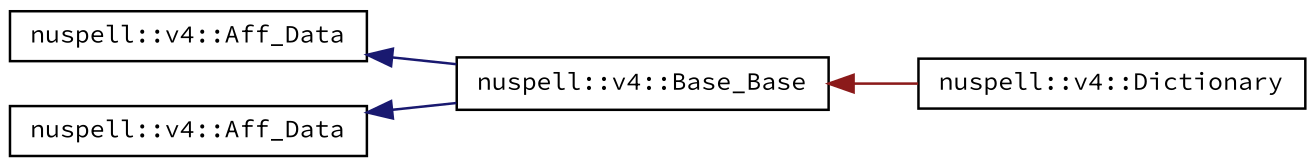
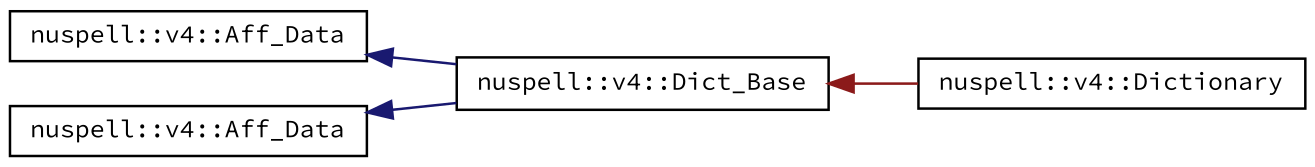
(643, 84) -> (643, 84)
